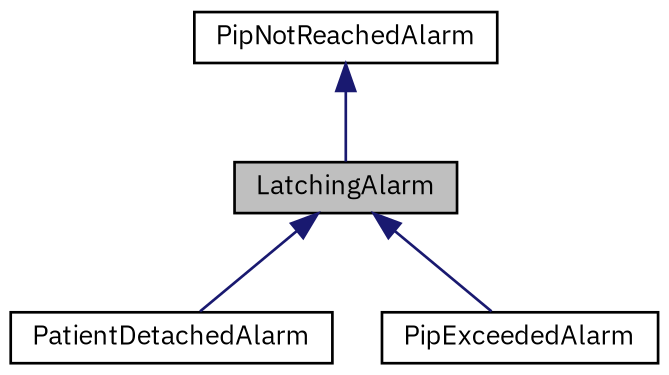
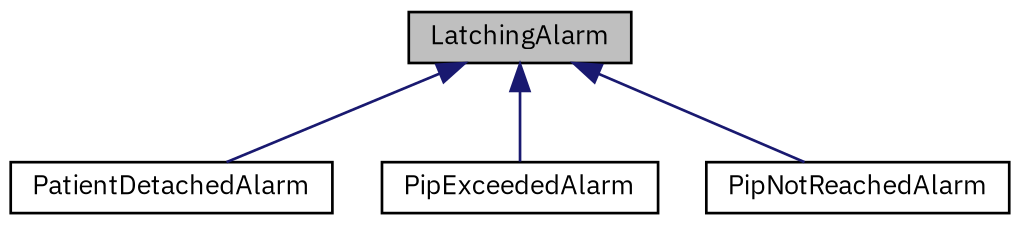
(346, 127) -> (701, 118)
